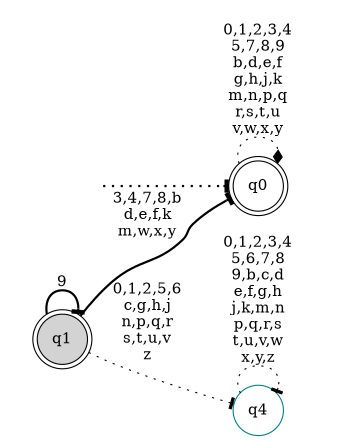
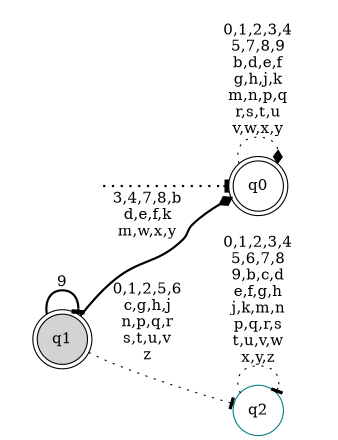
(154, 259) -> (150, 260)
(258, 410) -> (258, 410)
